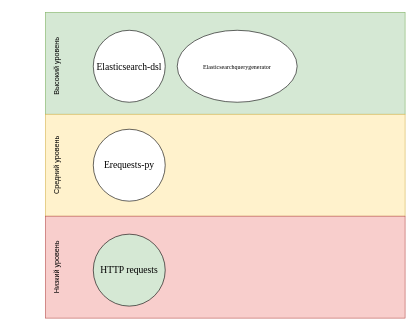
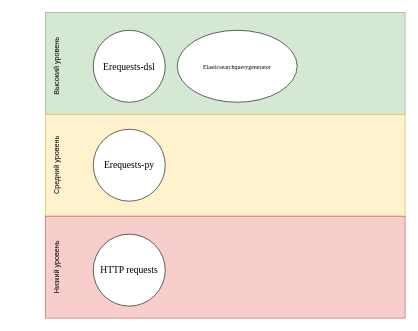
(129, 66) -> (129, 66)
(129, 270) -> (129, 270)
